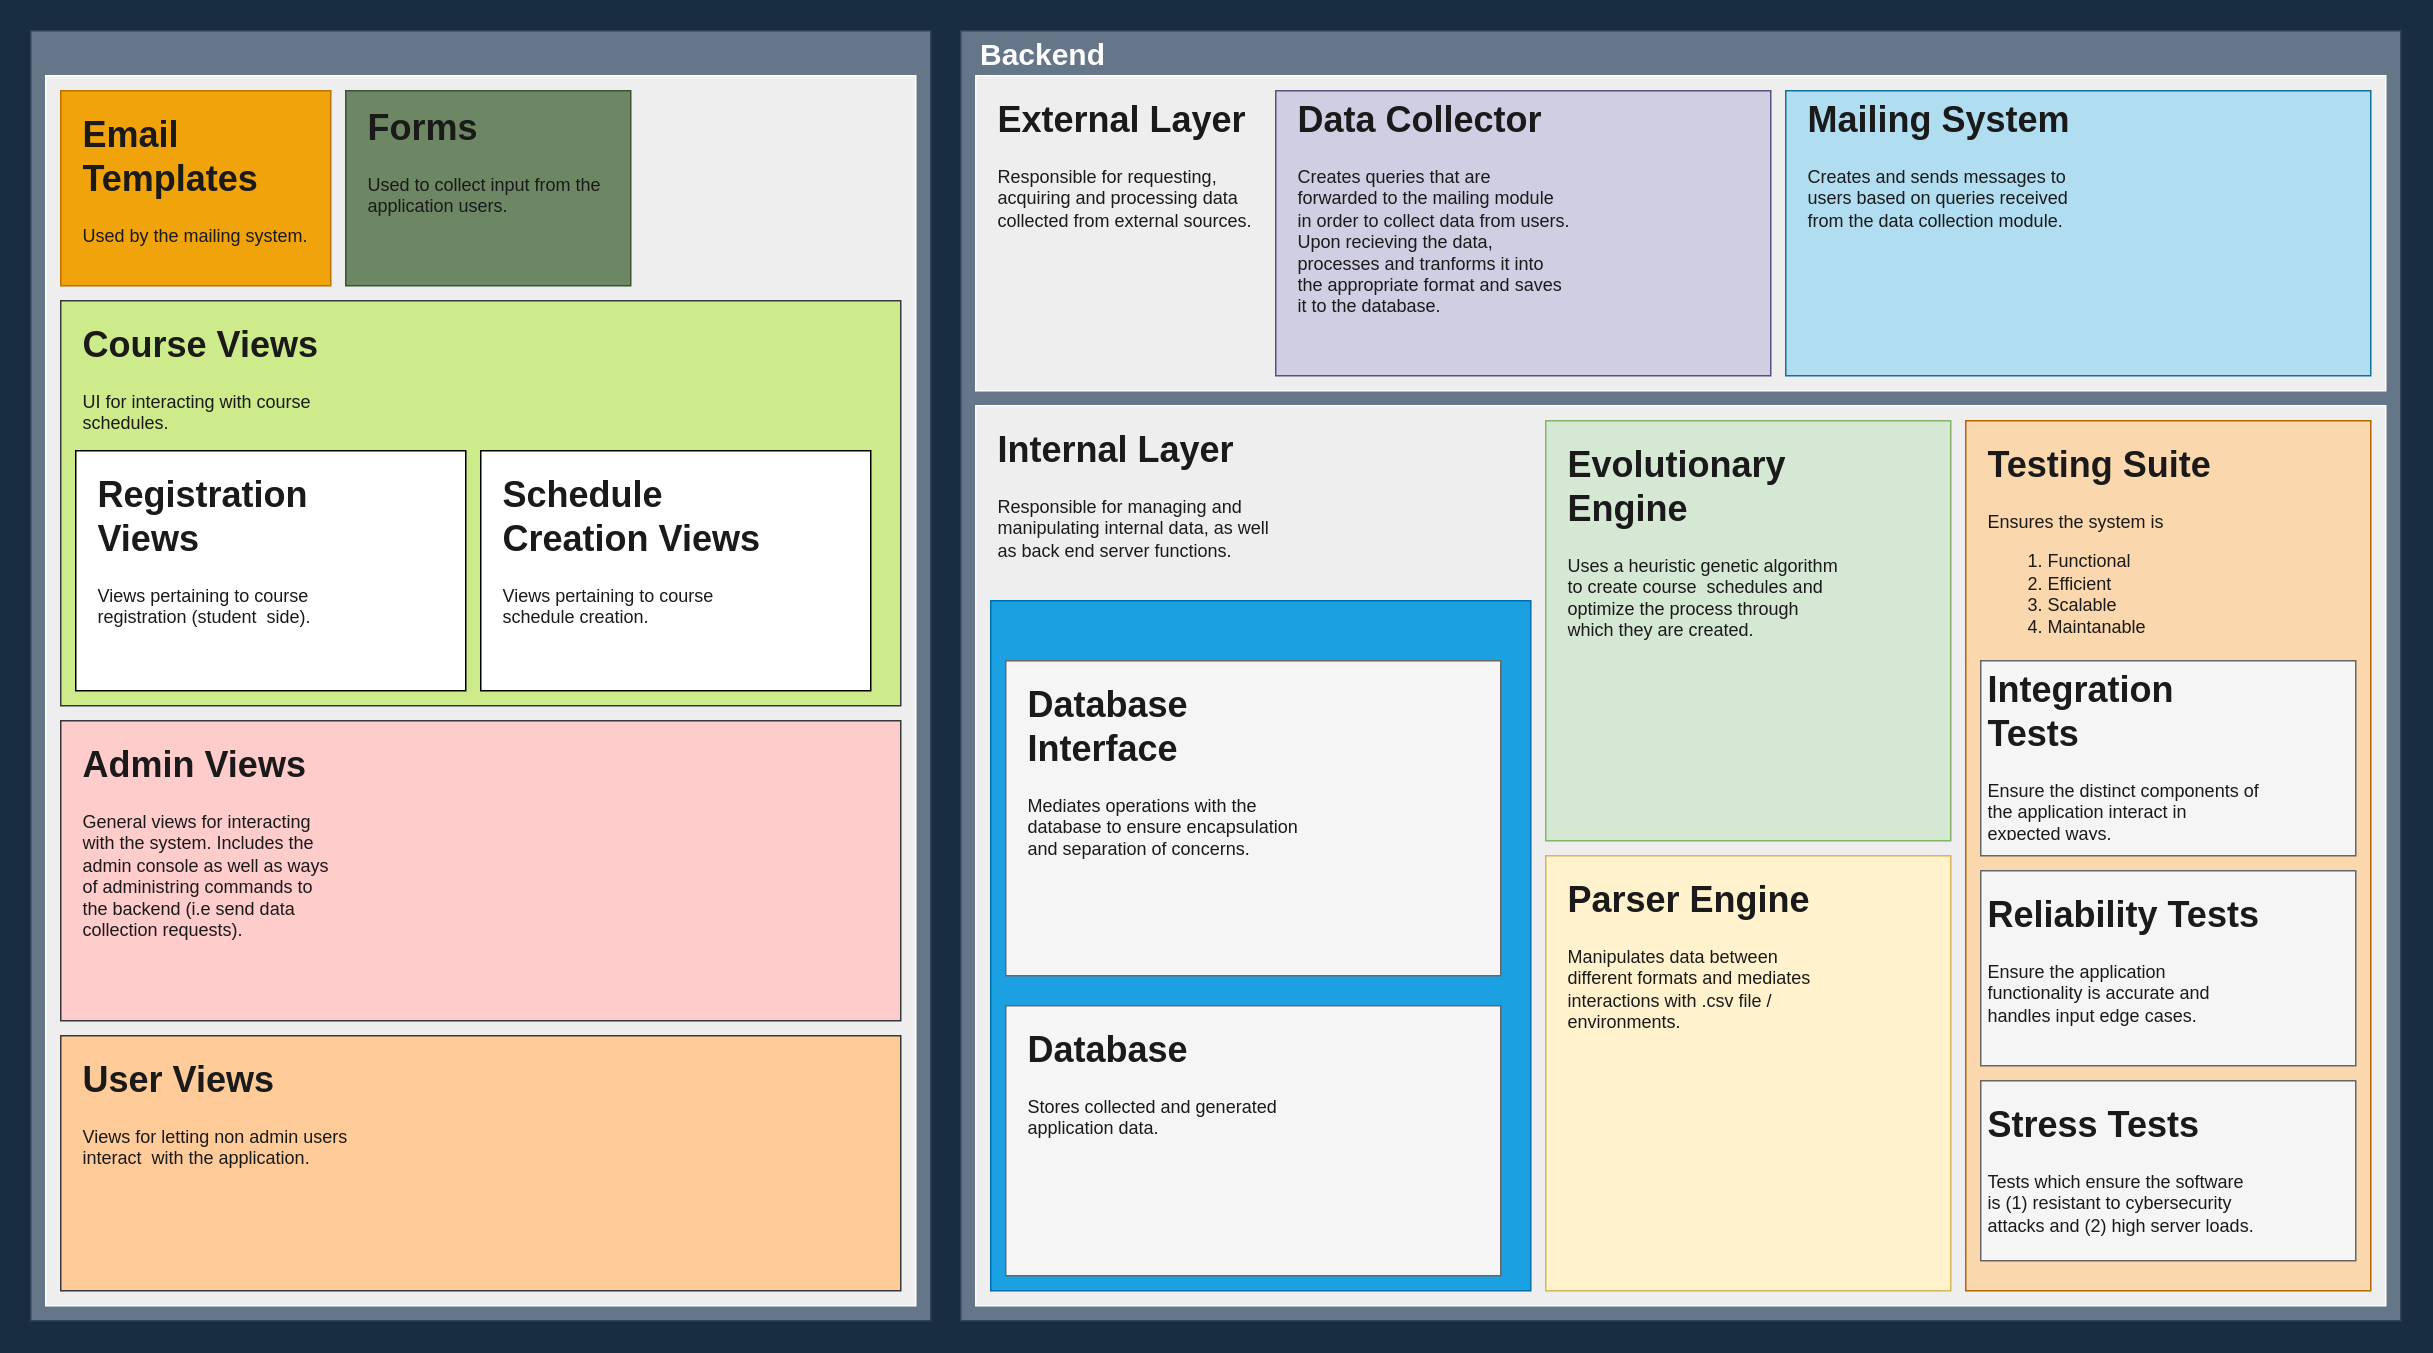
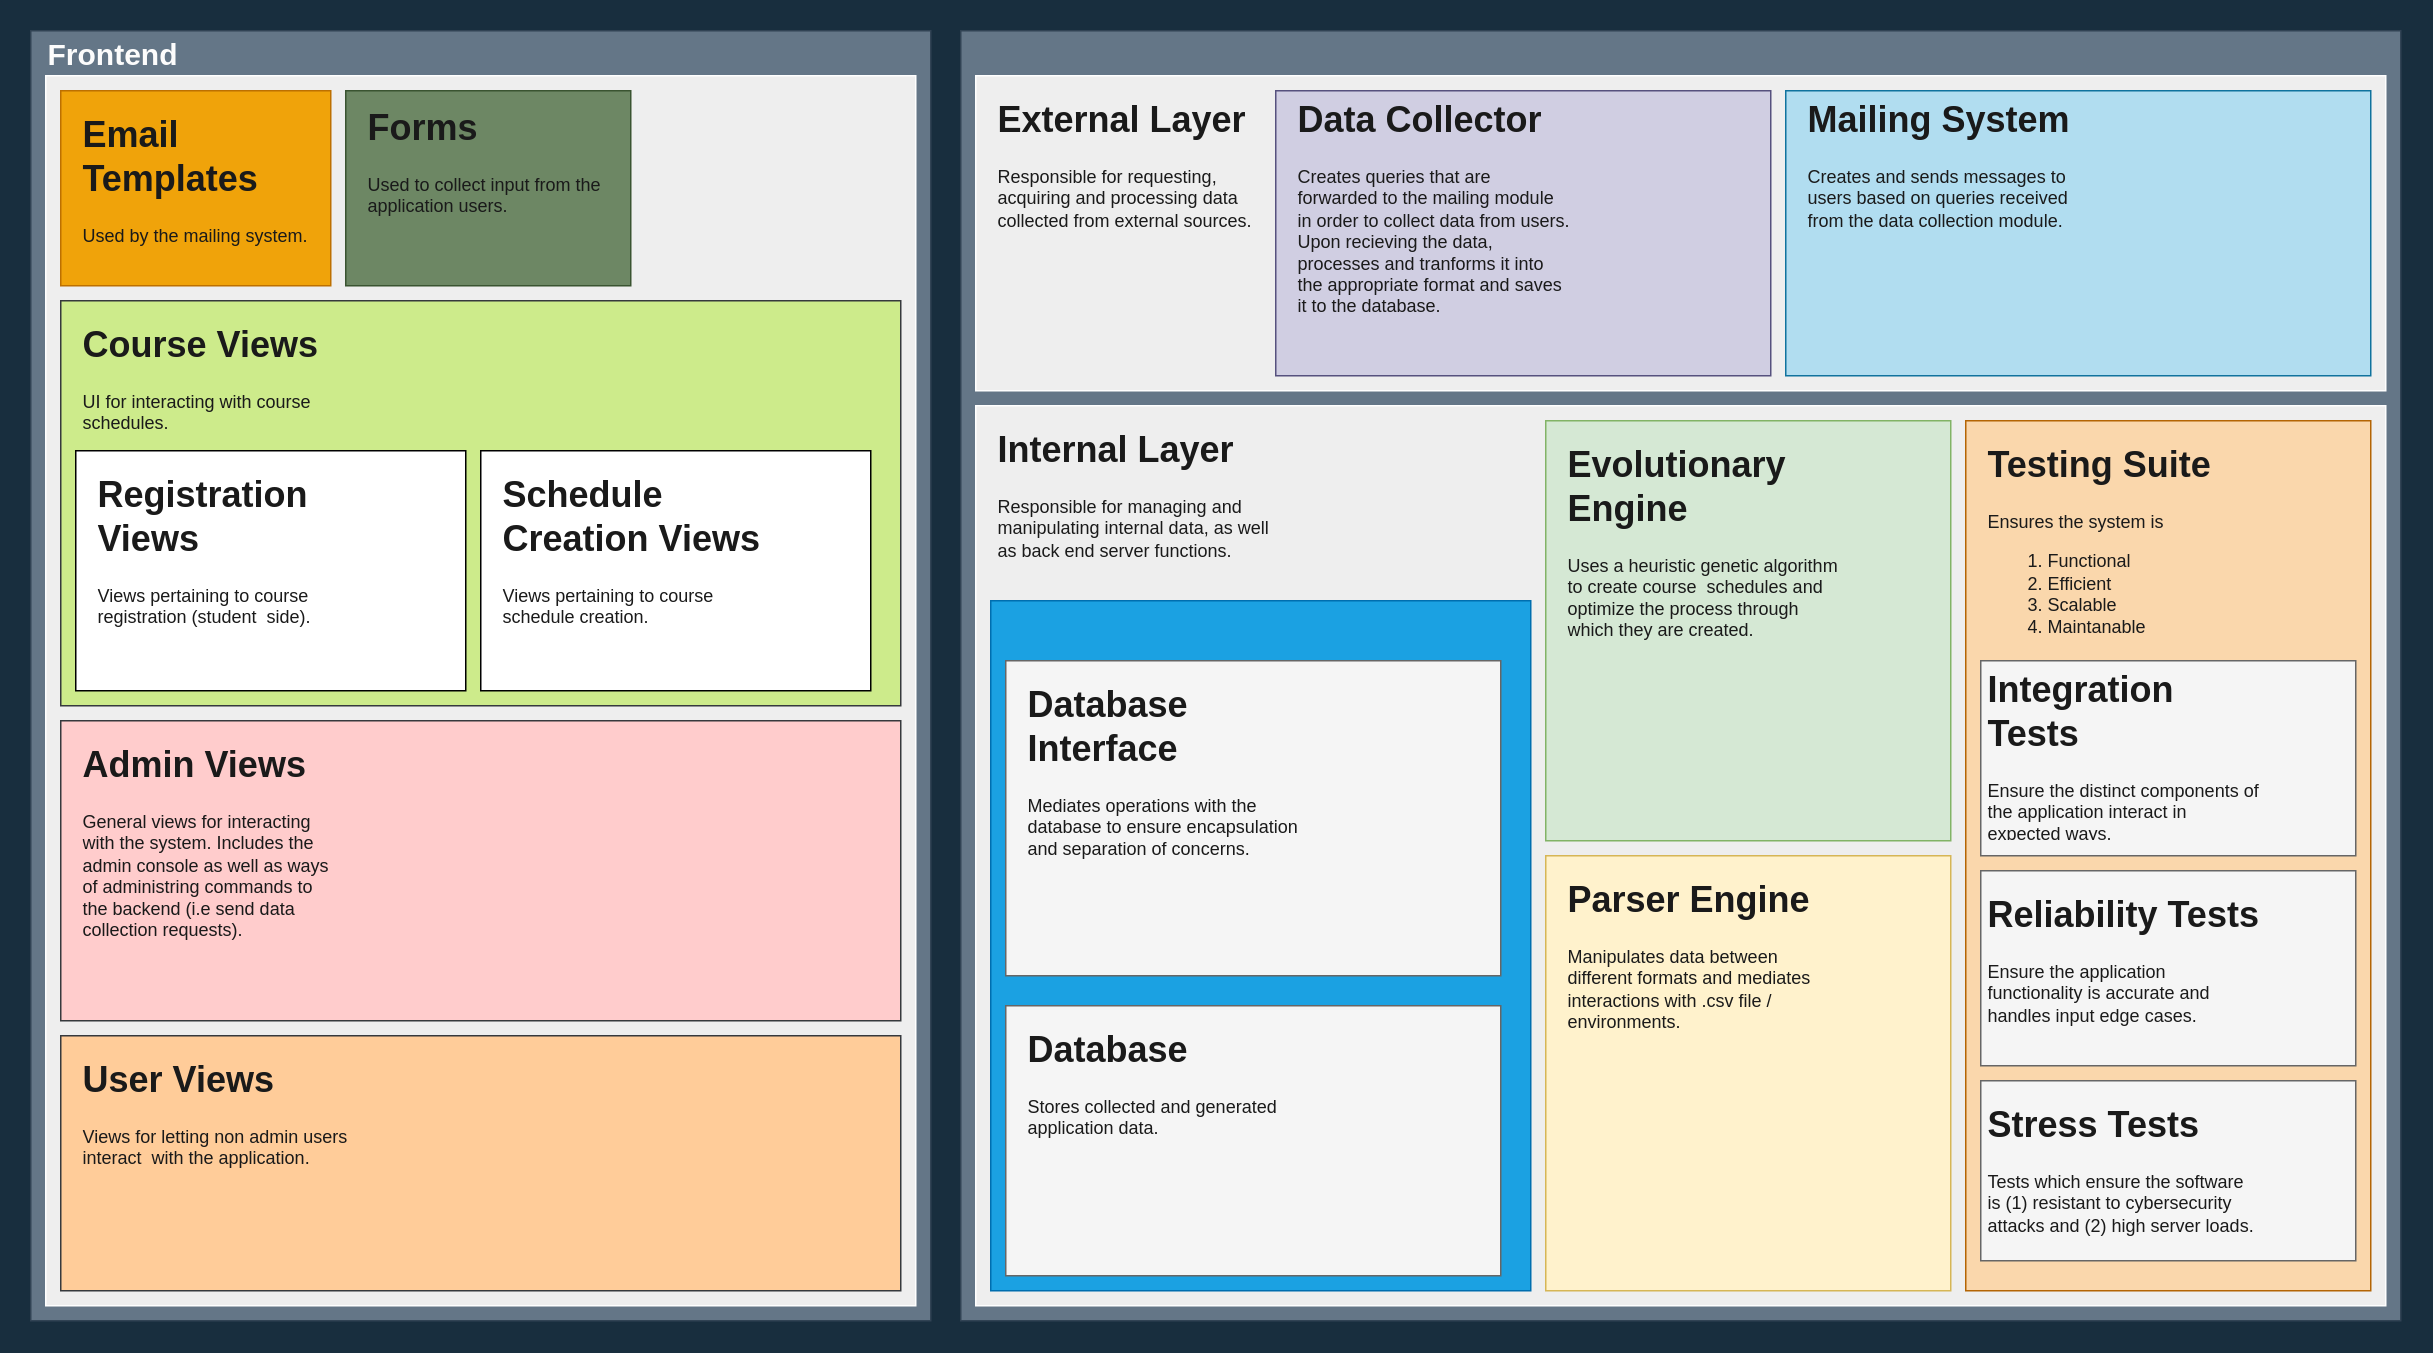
none -> (113, 53)
(1043, 53) -> none
